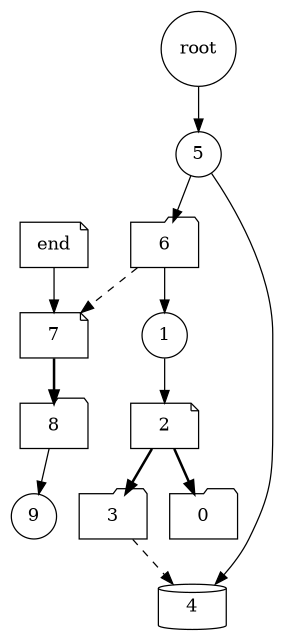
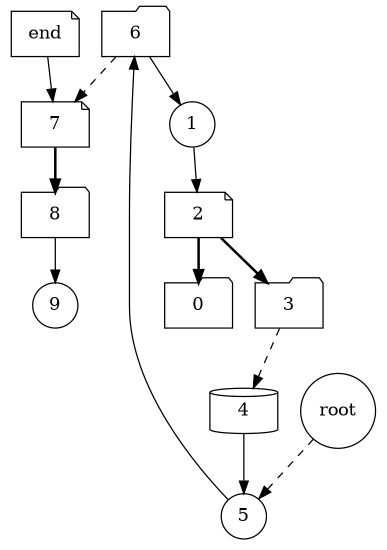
(199, 103) -> (290, 464)
(273, 373) -> (244, 457)
